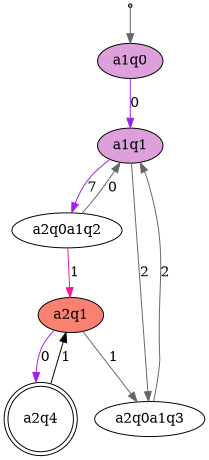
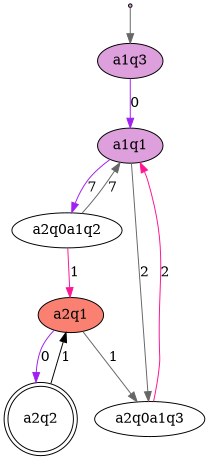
(130, 61) -> (130, 61)
(113, 188) -> (113, 188)
(160, 286) -> (160, 286)
(41, 419) -> (41, 419)
